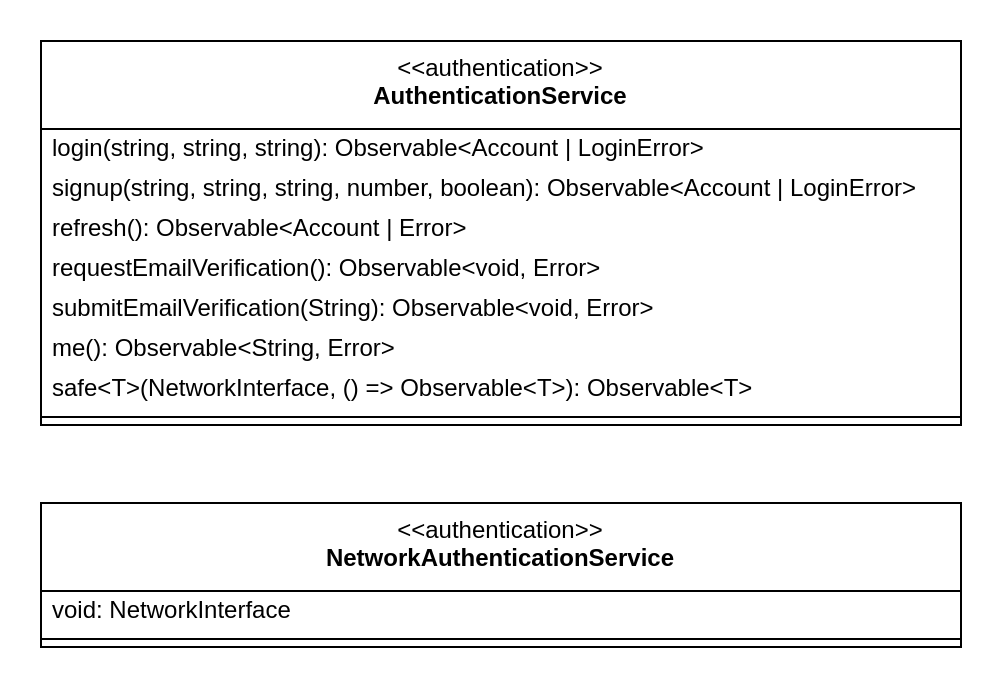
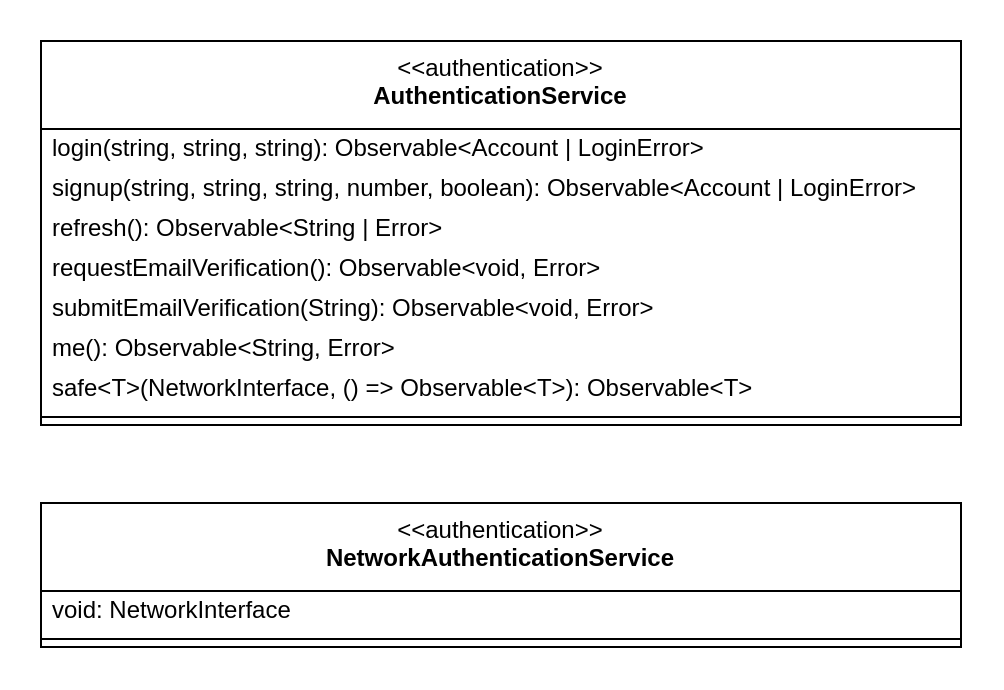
(290, 229) -> (280, 229)
